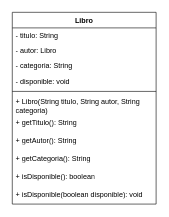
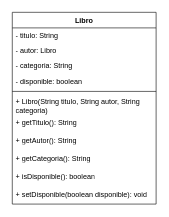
(46, 82) -> (52, 82)
(84, 195) -> (85, 199)
